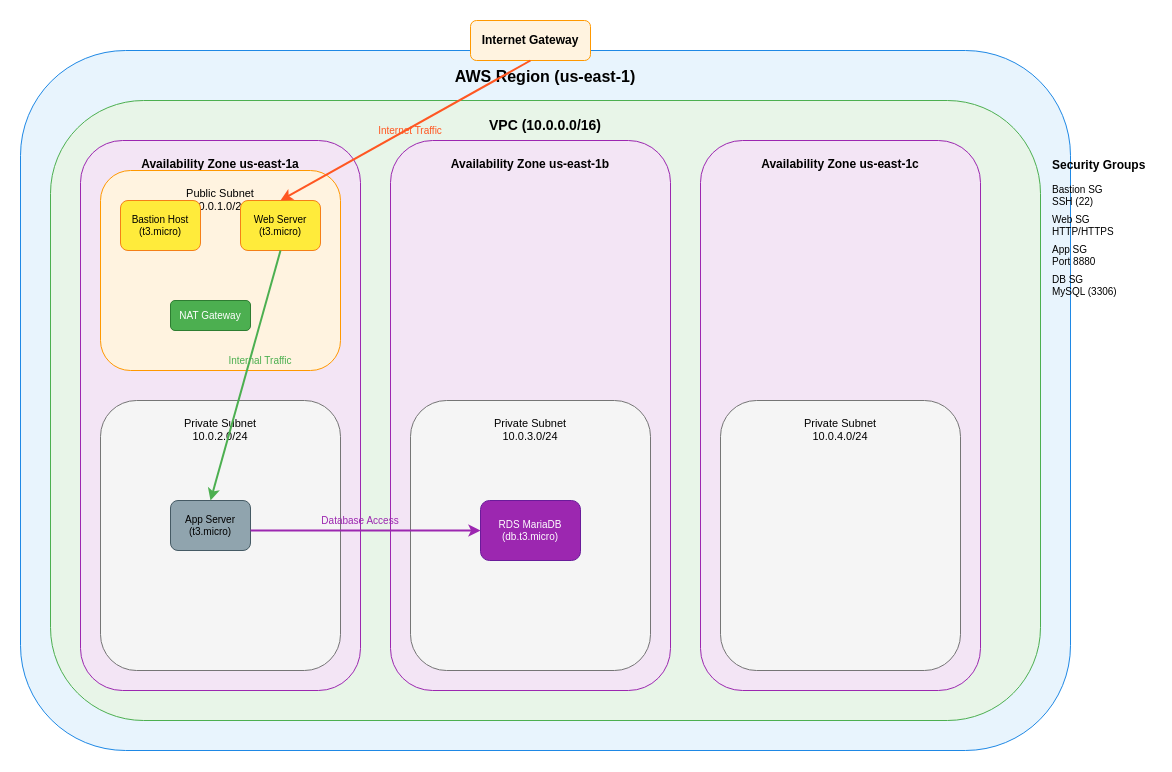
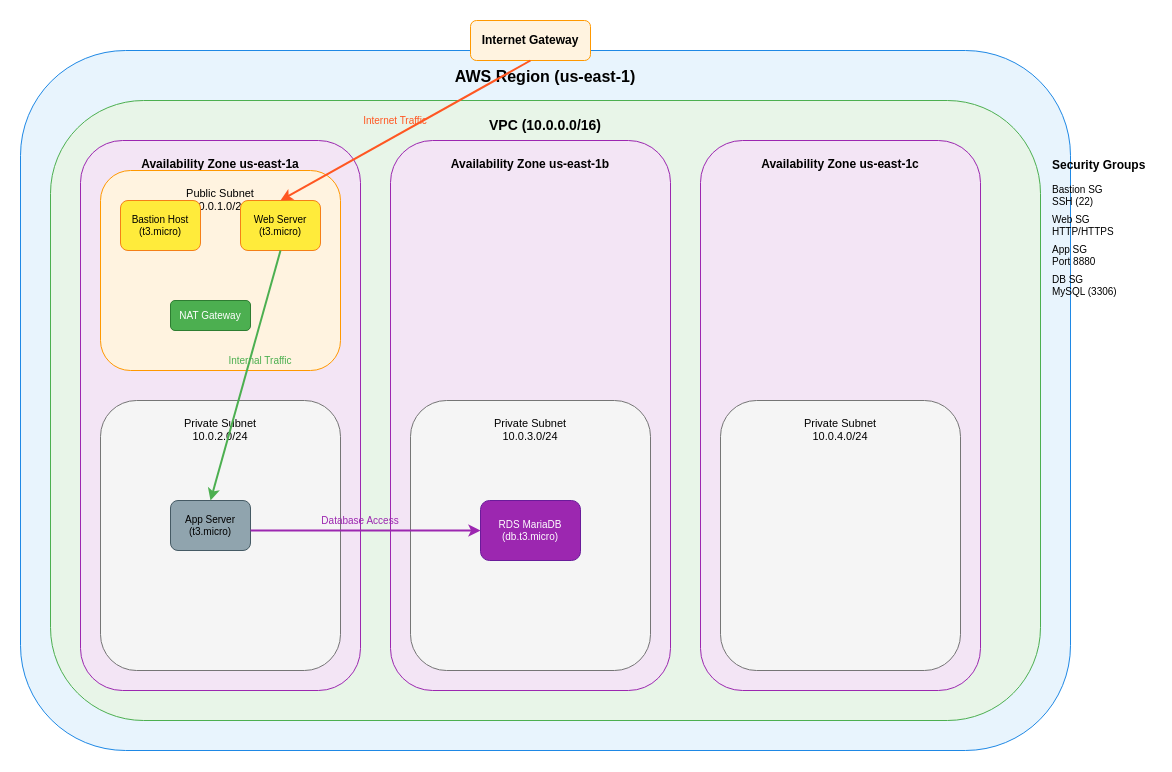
(411, 131) -> (396, 121)
